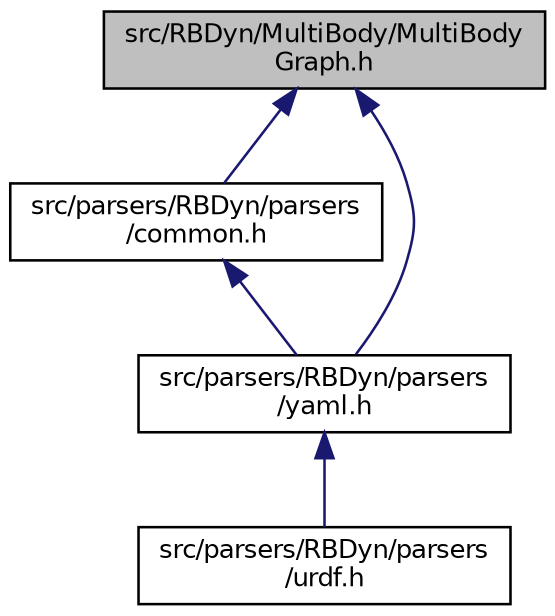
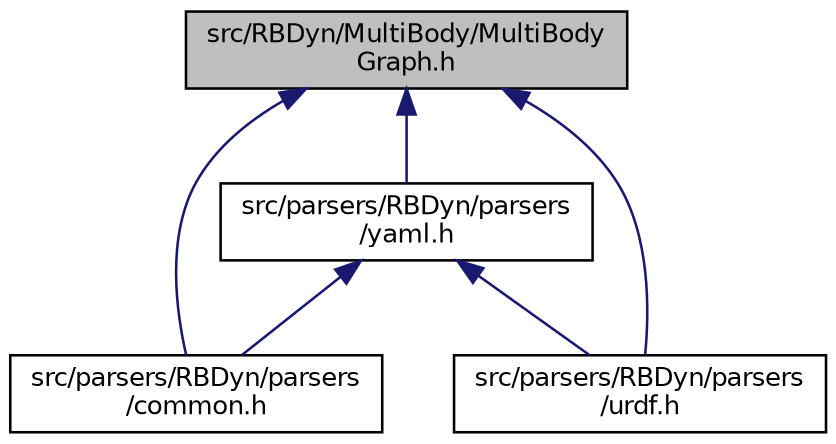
none -> (629, 206)
(268, 318) -> (291, 316)
